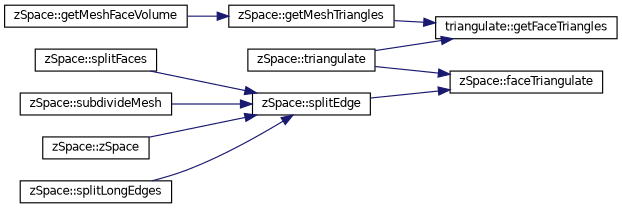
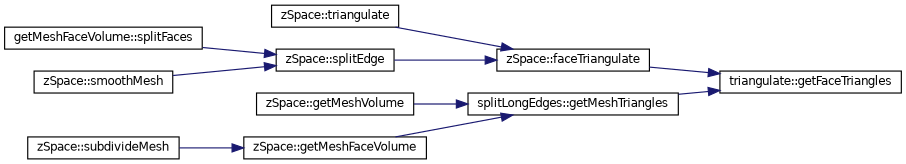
(311, 16) -> (573, 104)
(408, 46) -> (679, 70)
(96, 60) -> (103, 38)
(206, 104) -> (206, 148)
none -> (335, 104)
(96, 148) -> (103, 82)
(96, 192) -> none
